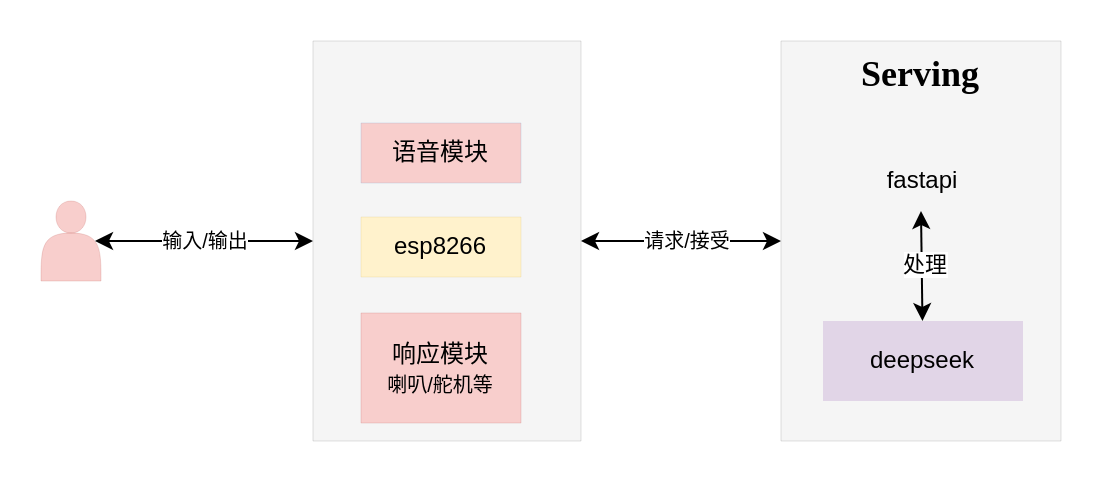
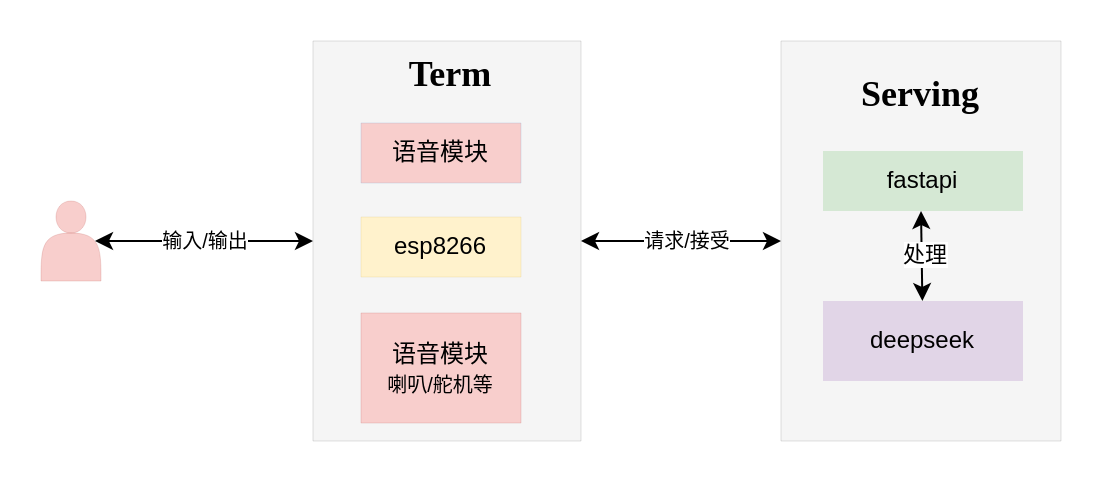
none -> (451, 71)
(921, 71) -> (921, 91)
(923, 181) -> (923, 181)
(923, 361) -> (923, 341)
(441, 369) -> (441, 369)
